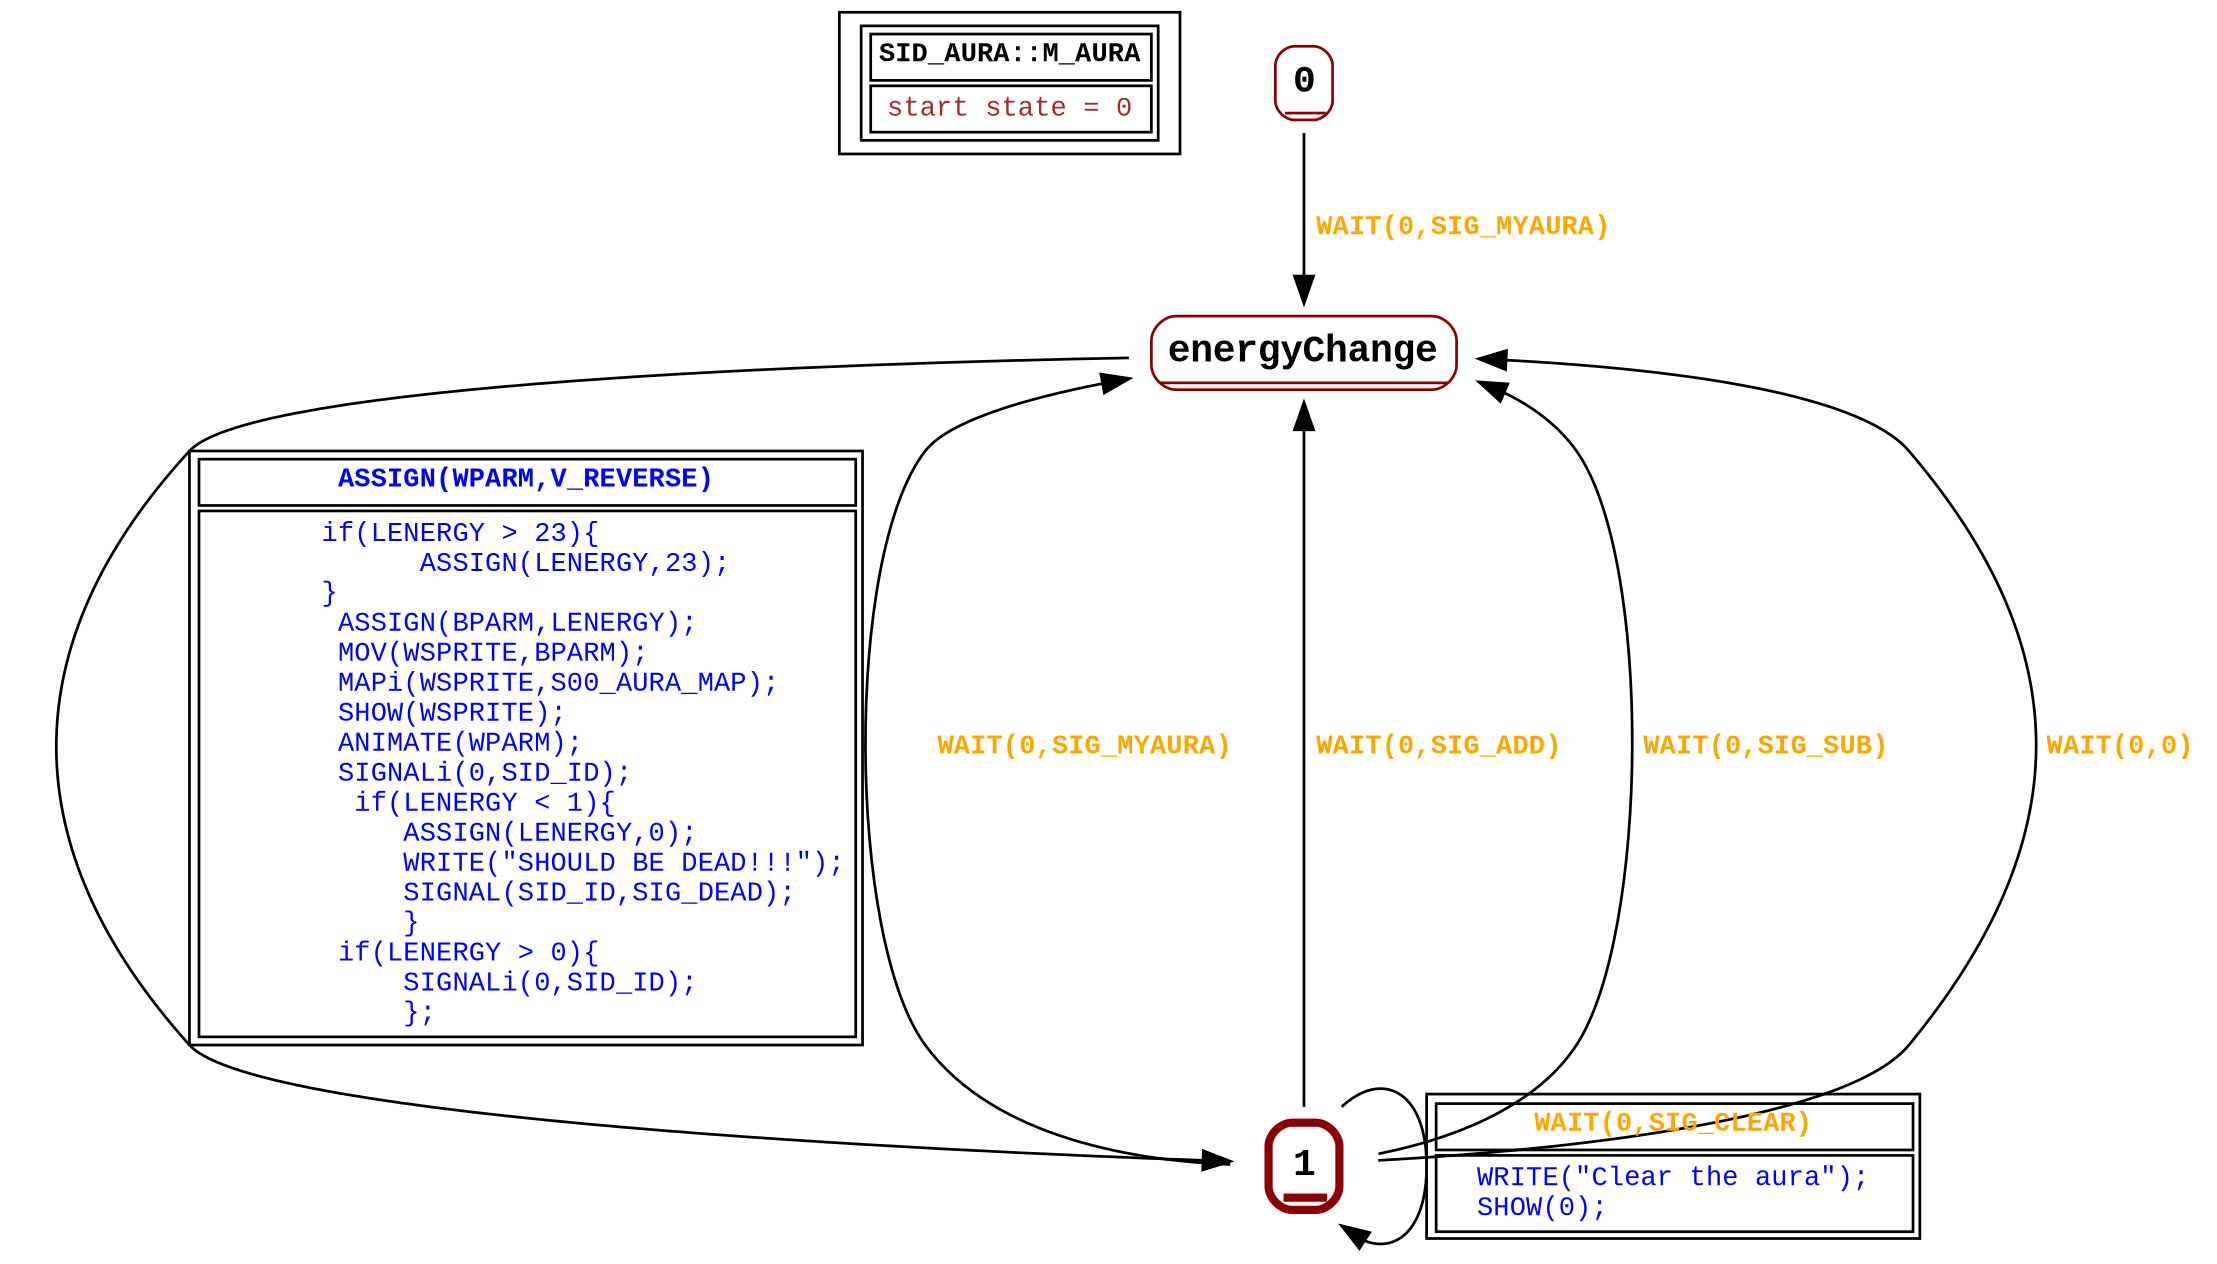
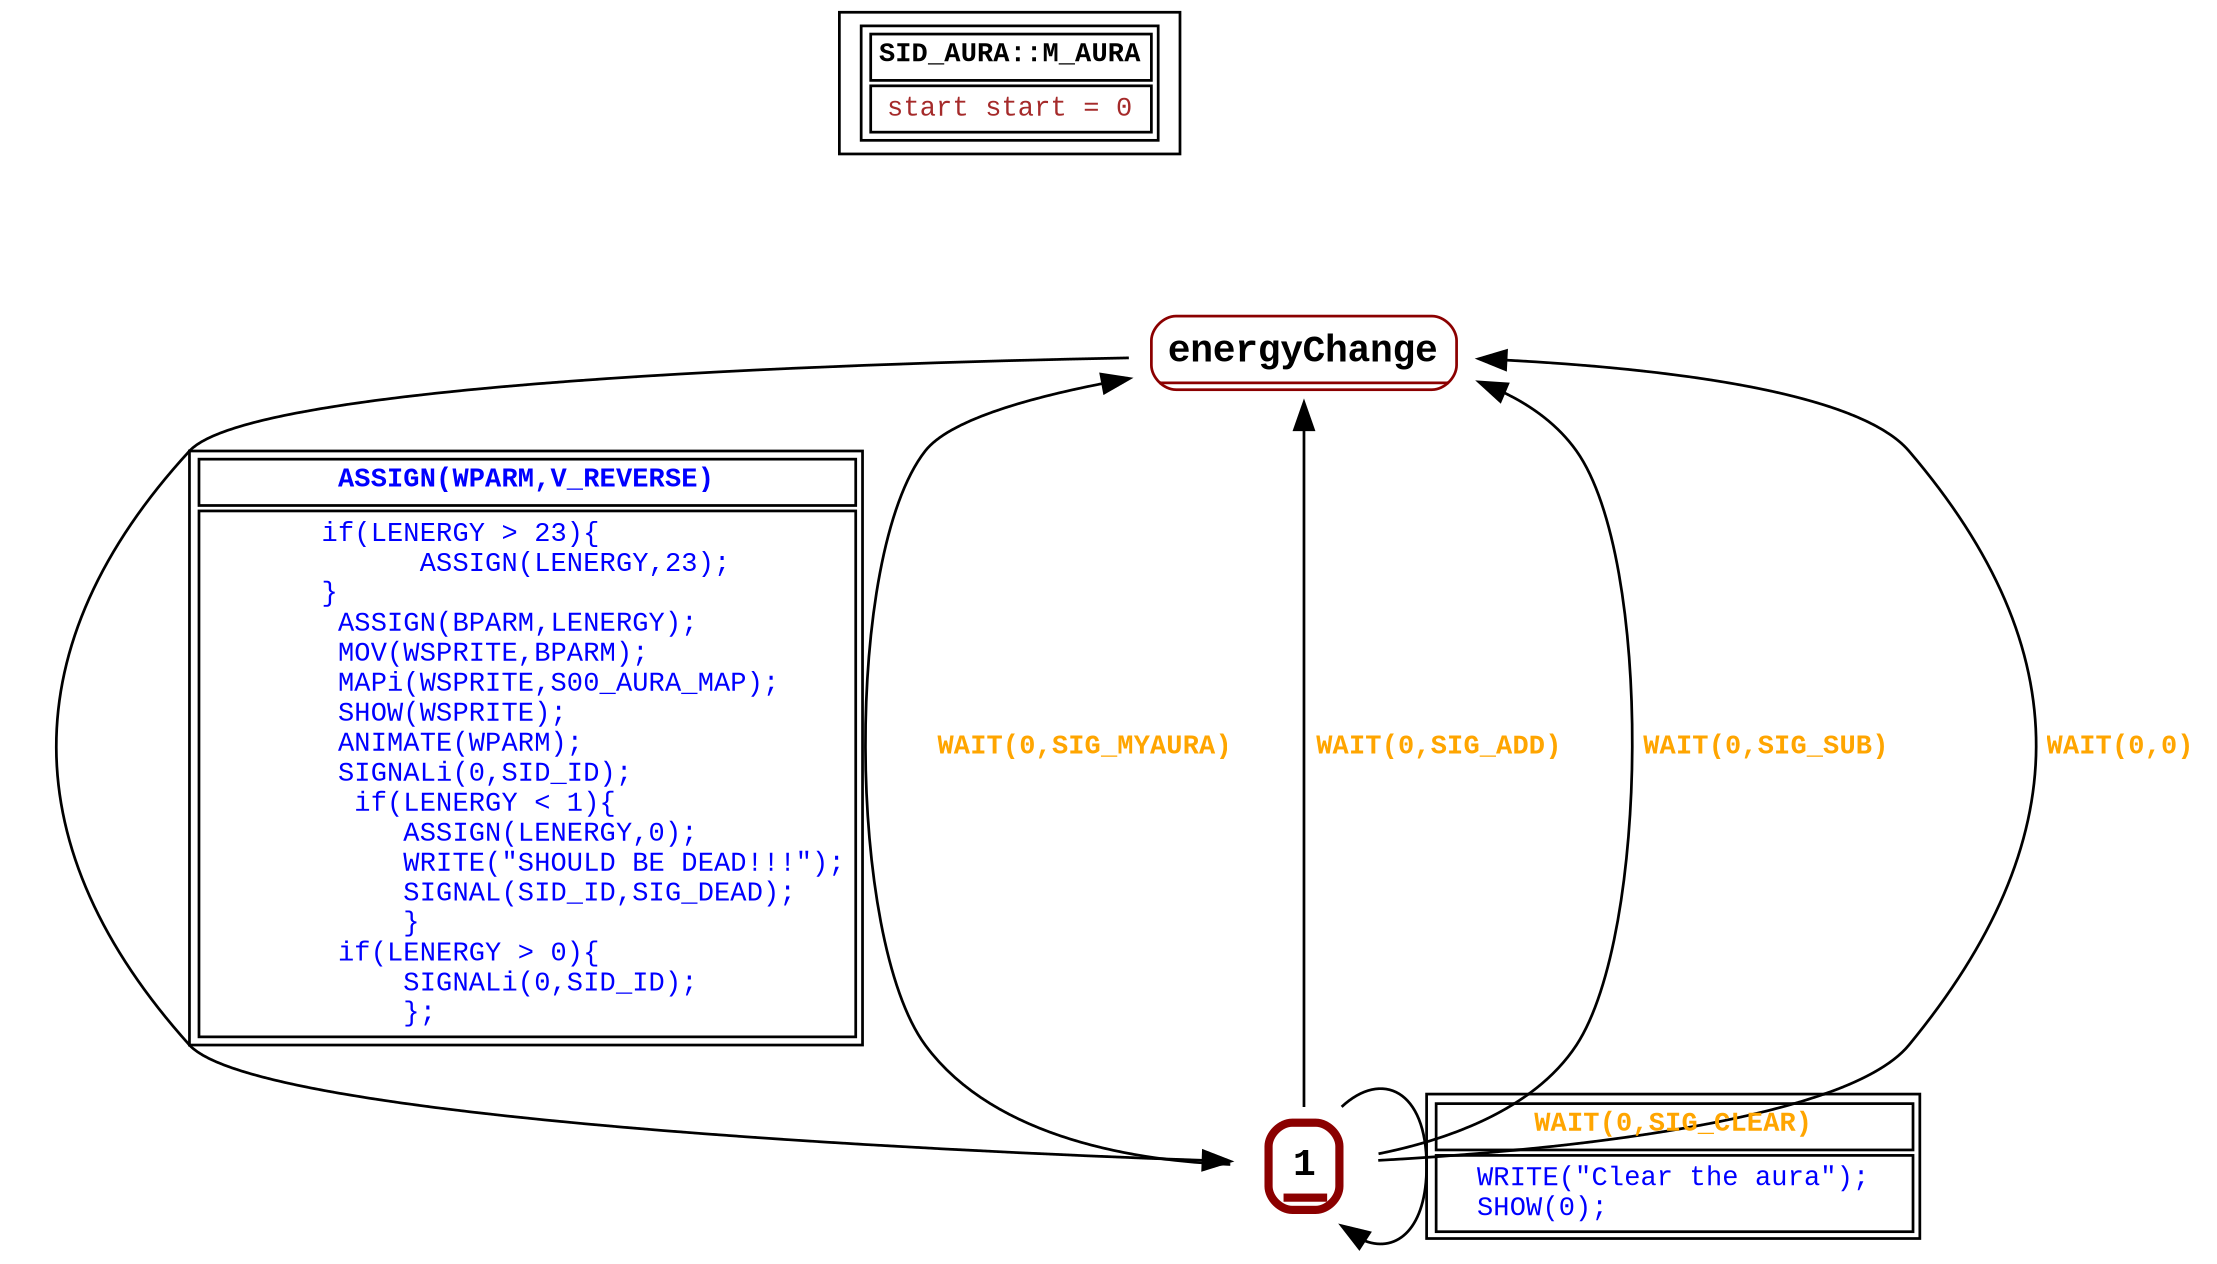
(1304, 83) -> none
(1011, 108) -> (1011, 108)
